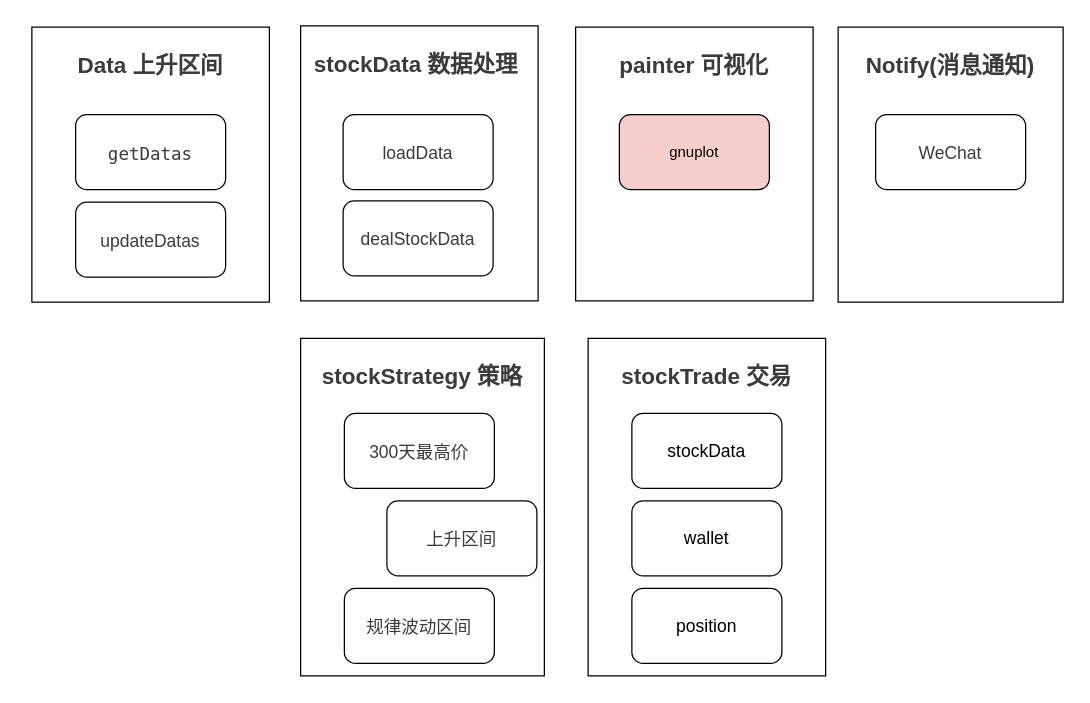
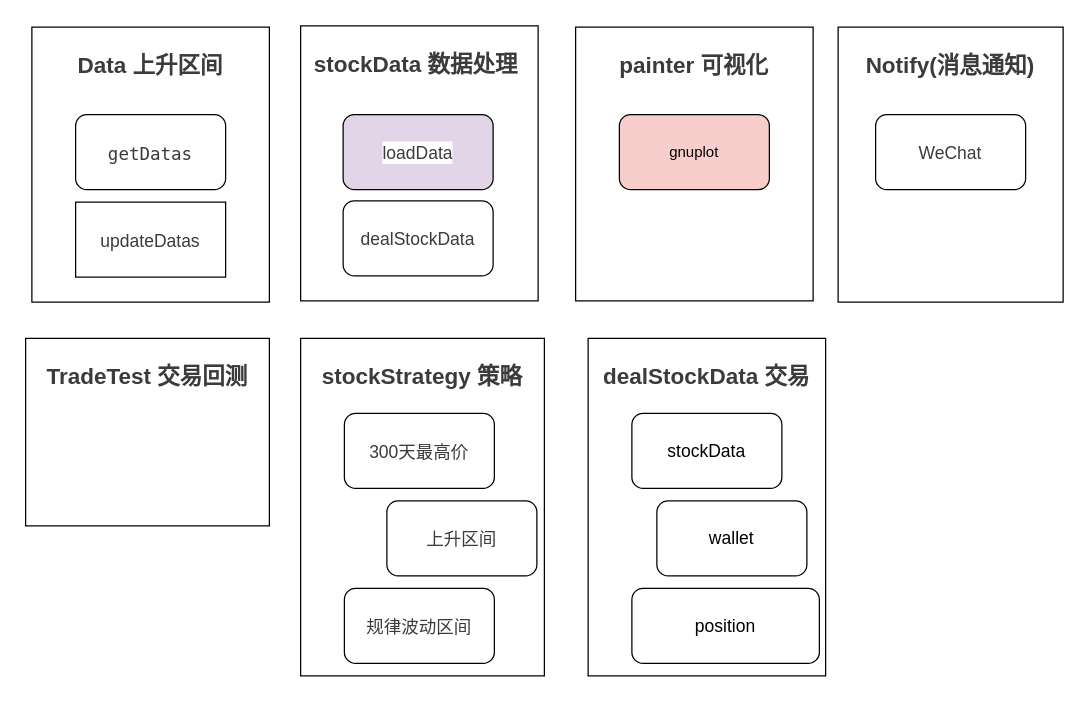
(418, 152) -> (418, 152)
(151, 239) -> (151, 239)
(707, 356) -> (707, 356)
none -> (148, 432)
(707, 538) -> (732, 538)
(707, 626) -> (726, 626)
